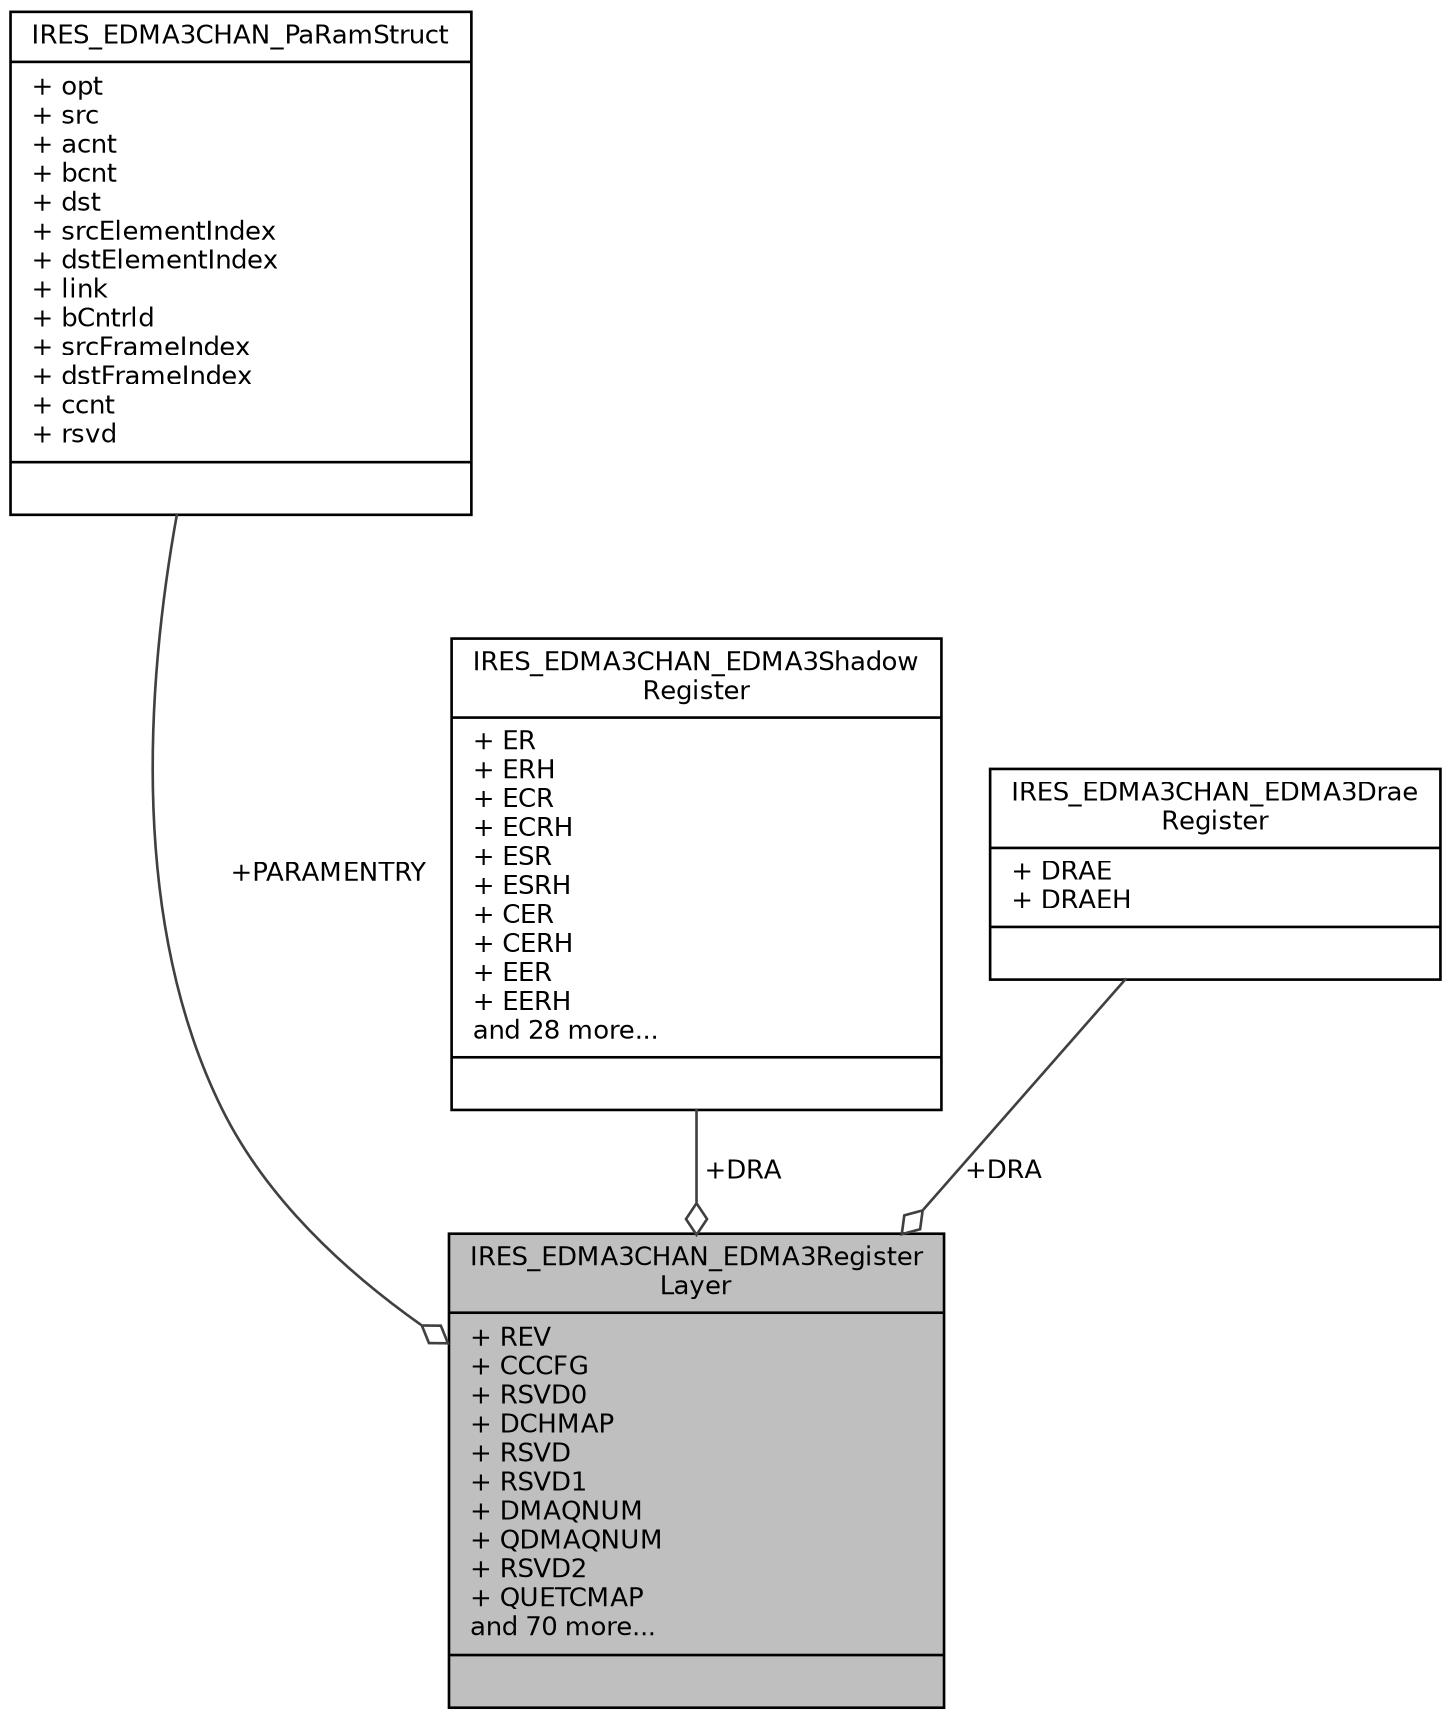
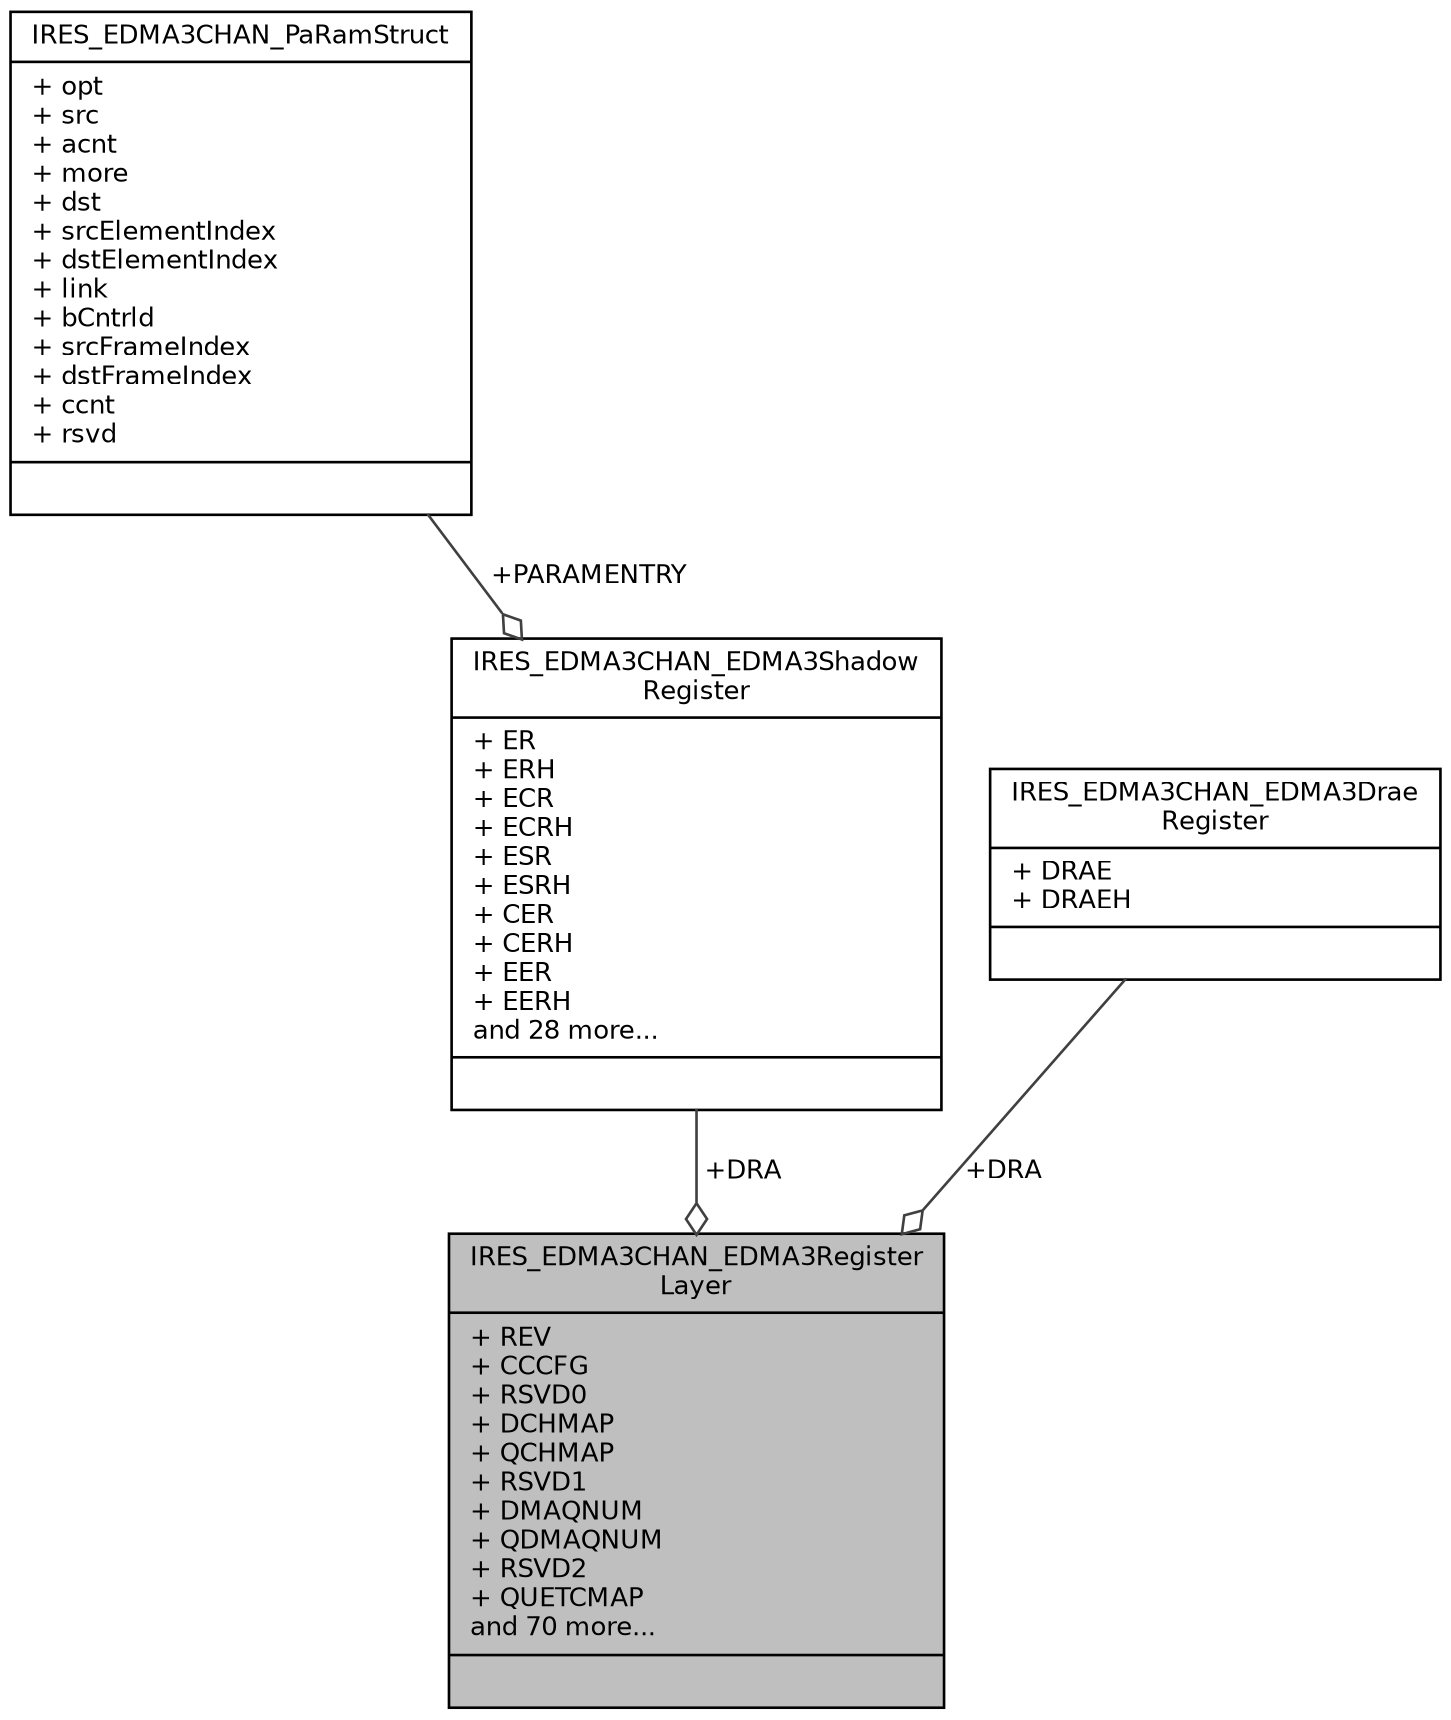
(75, 174) -> (80, 174)
(172, 963) -> (465, 564)
(521, 1454) -> (542, 1454)
